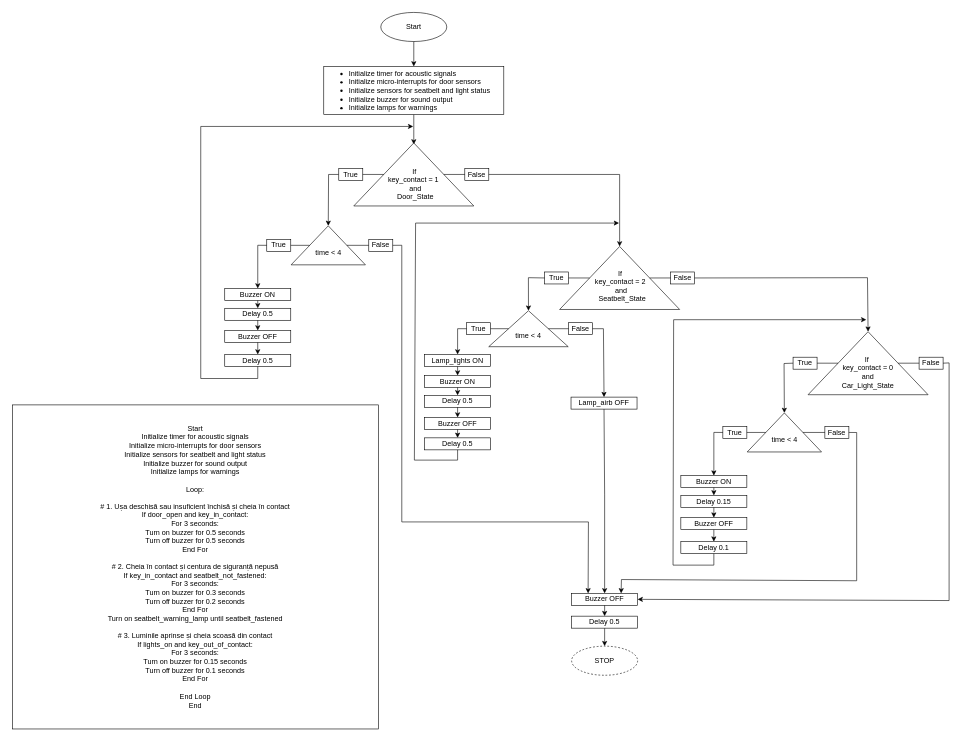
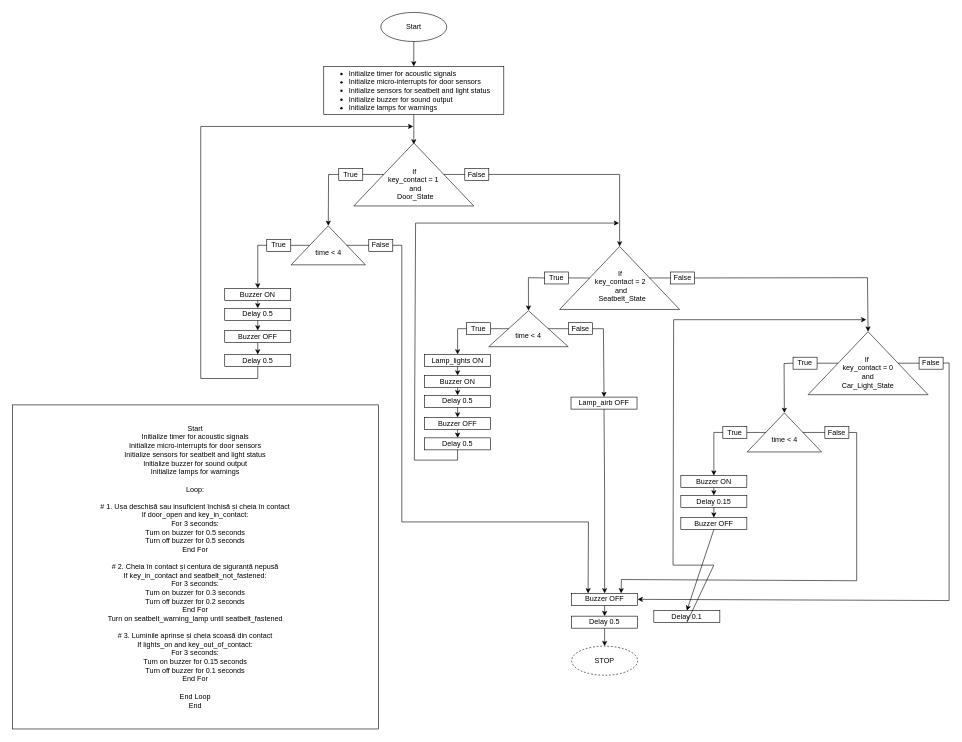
(714, 547) -> (687, 616)
